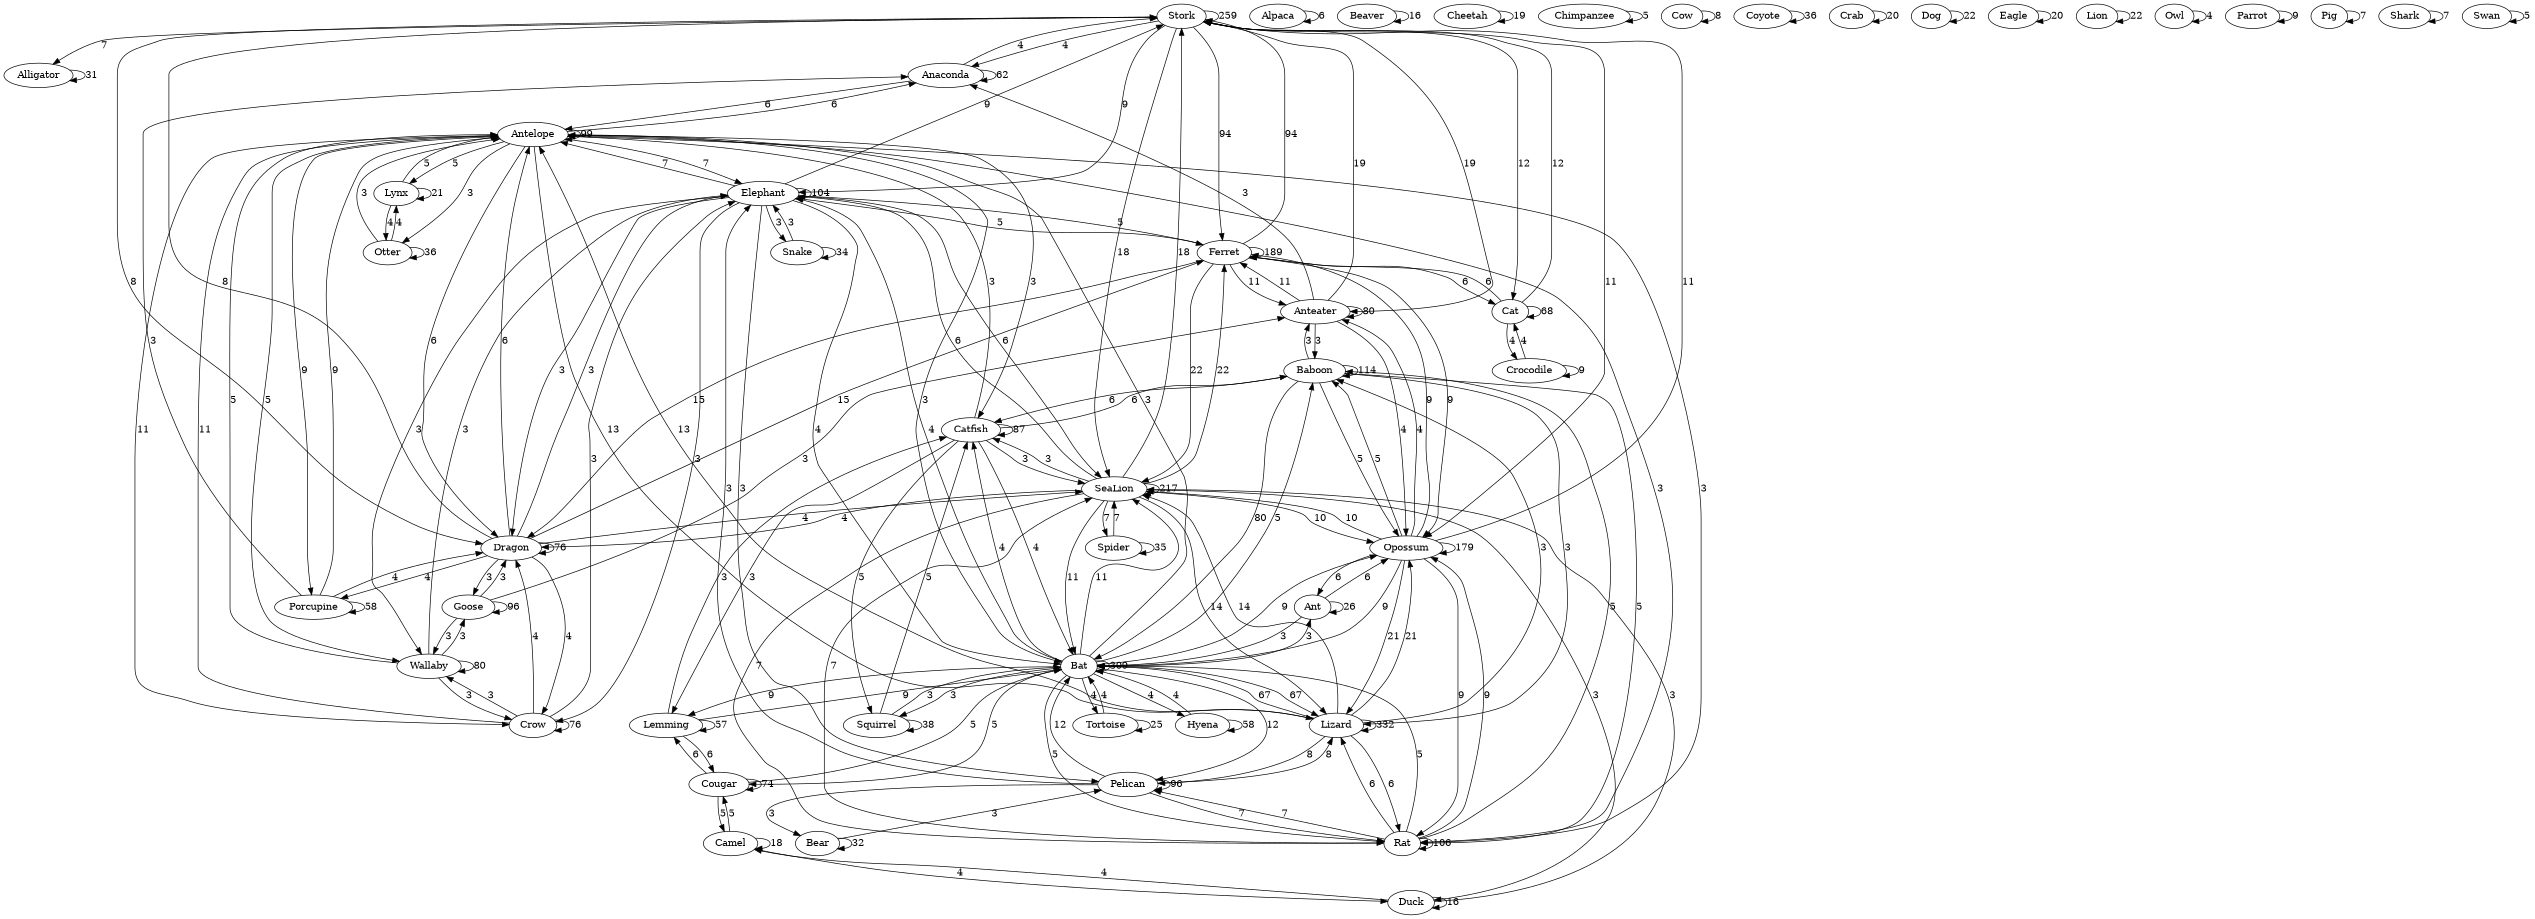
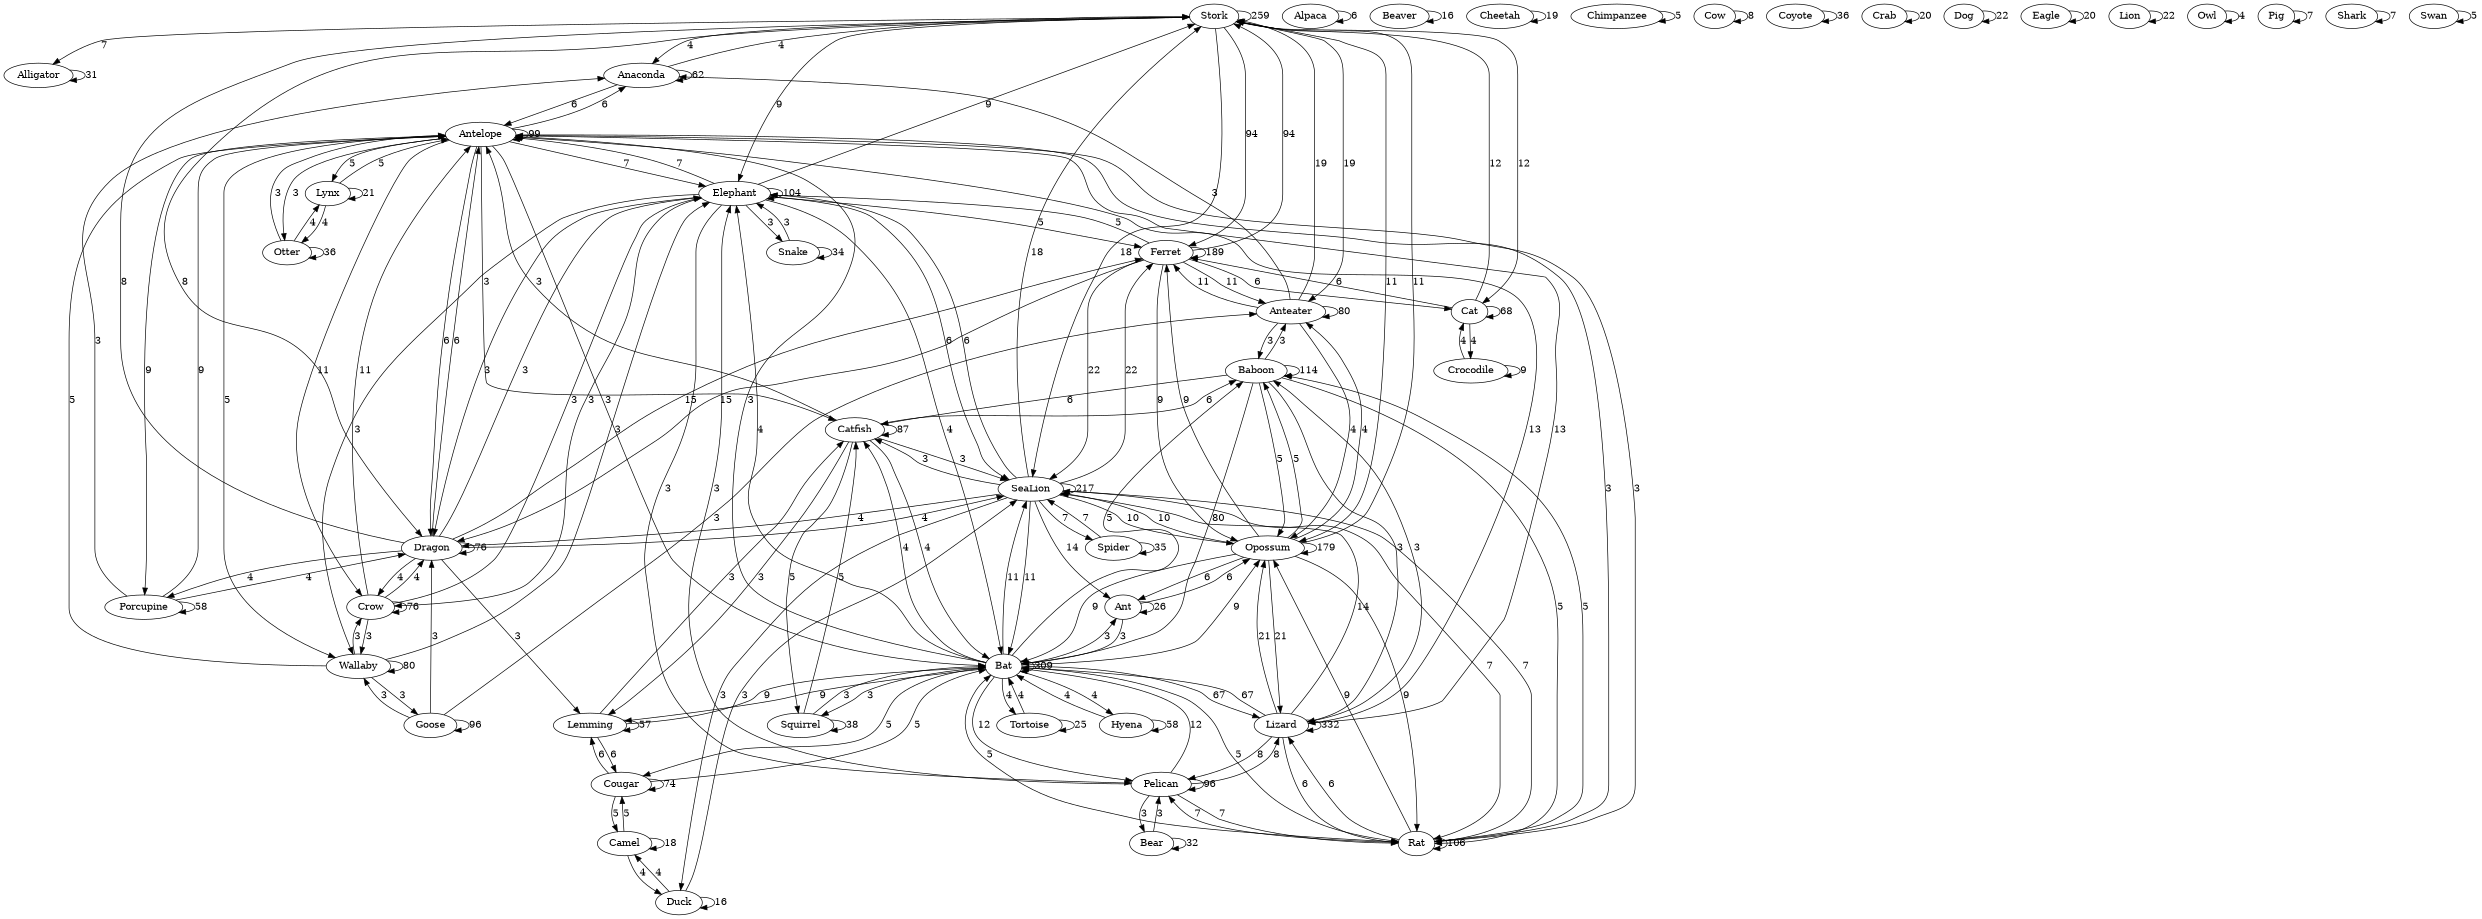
(2253, 16) -> none
(486, 573) -> (508, 634)
(1208, 617) -> (1062, 554)
